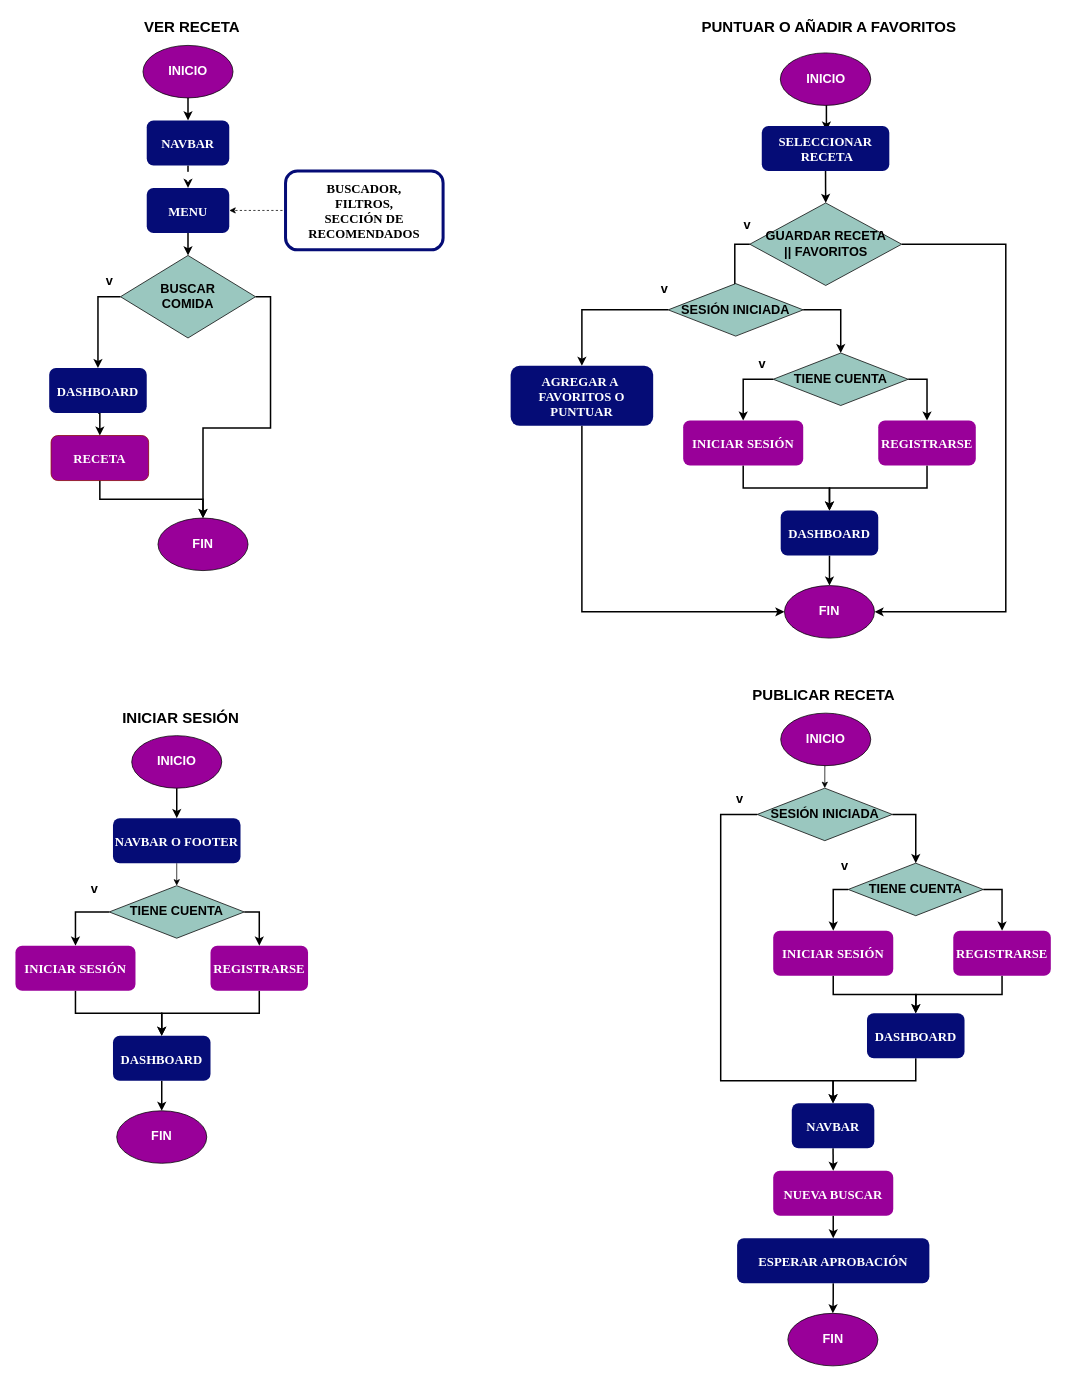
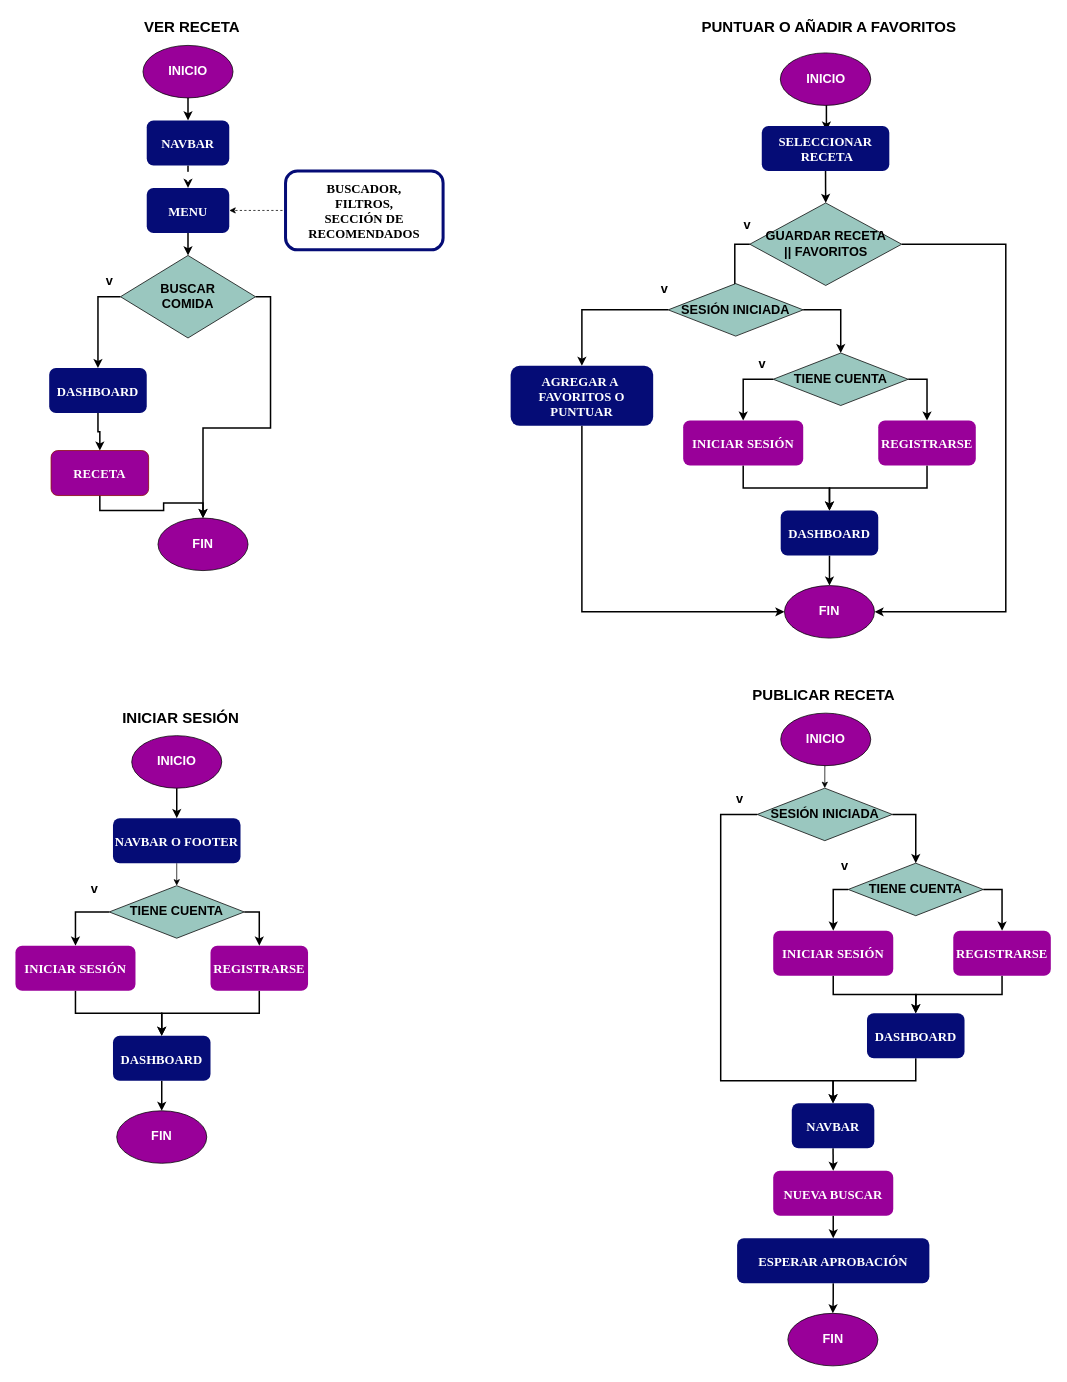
(100, 458) -> (100, 473)
